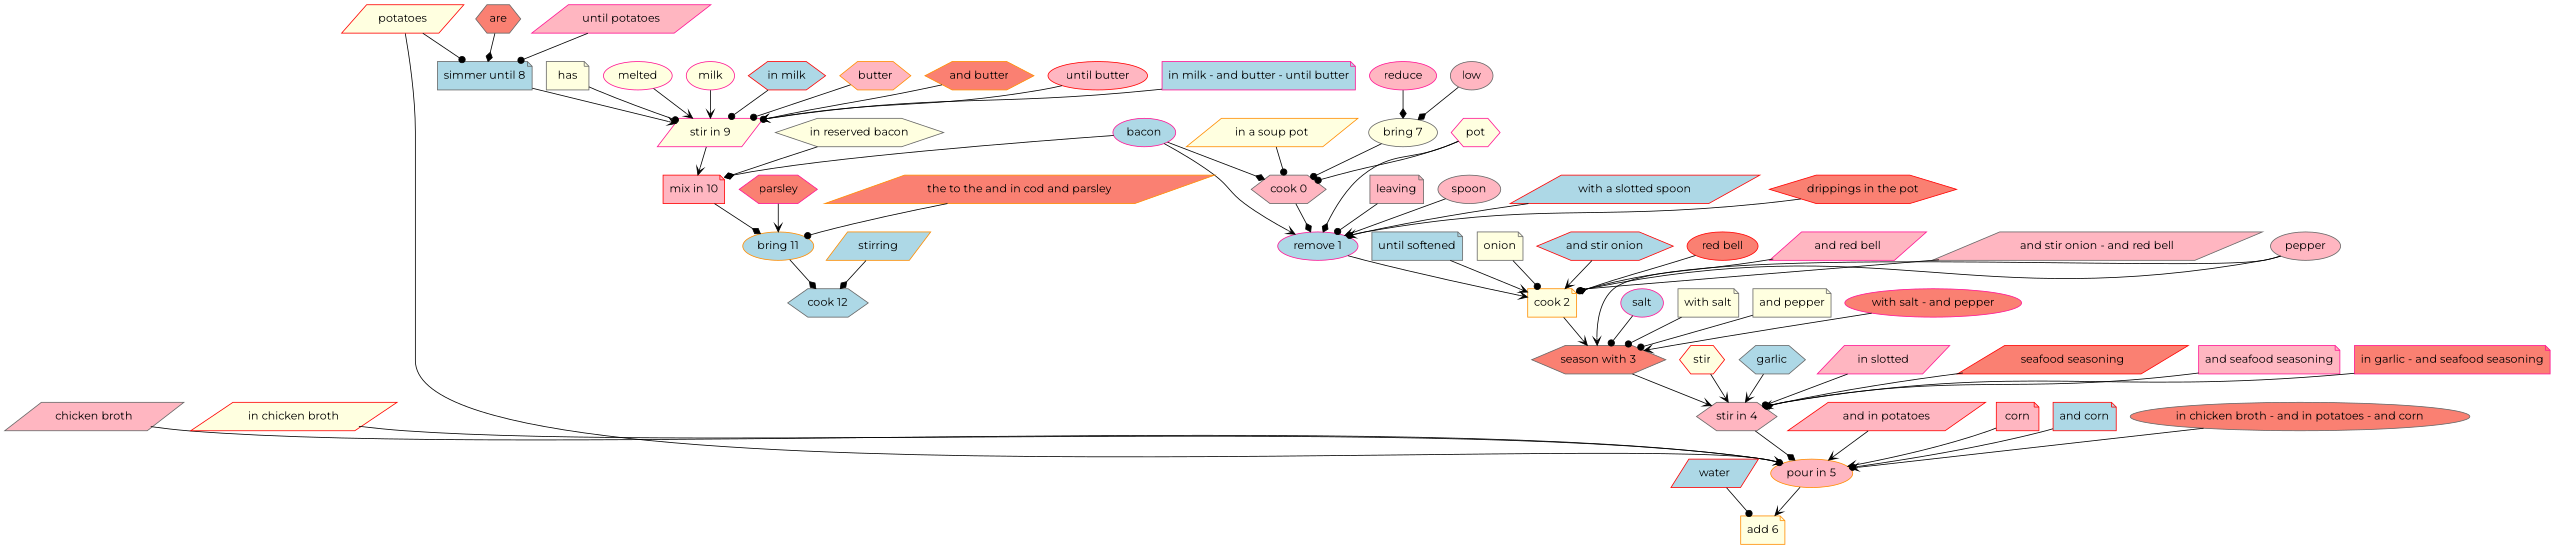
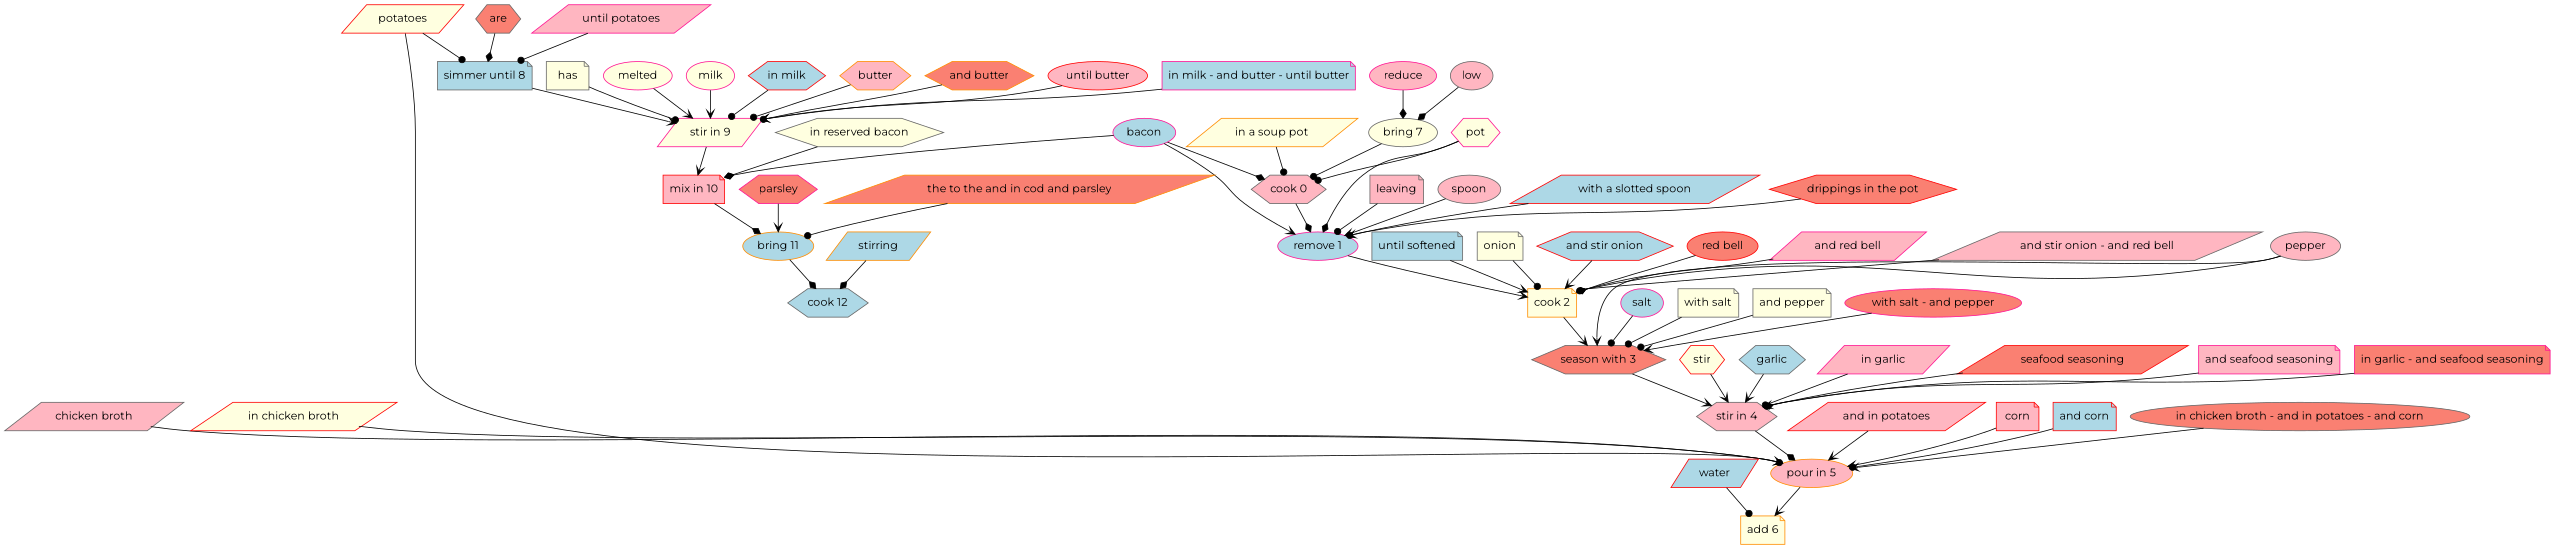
(1883, 360) -> (1883, 360)
